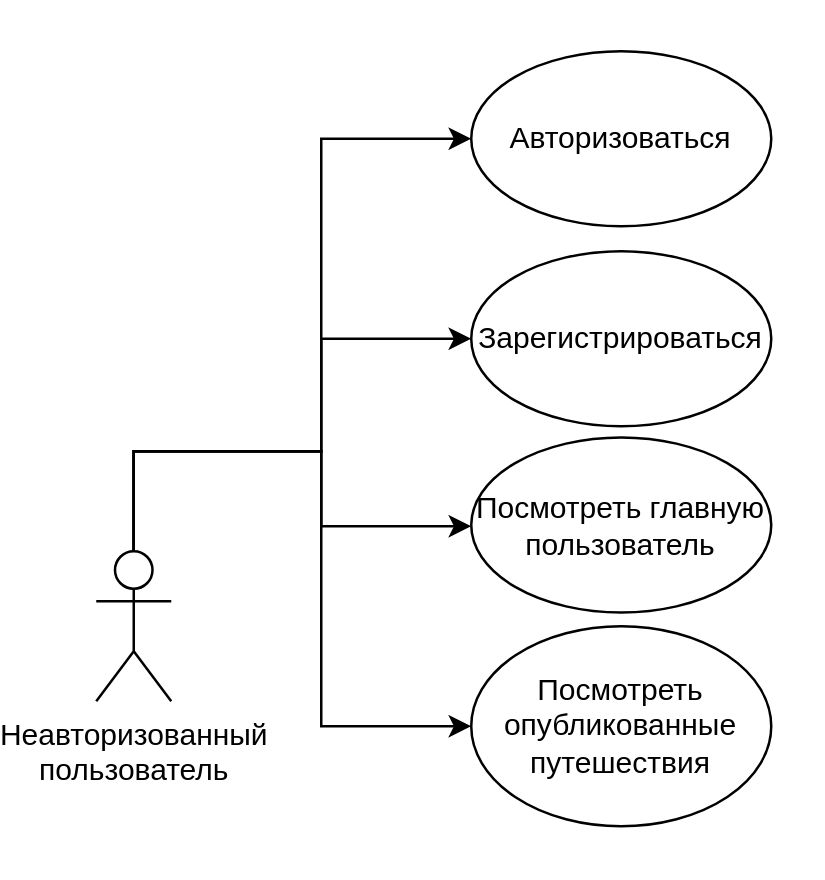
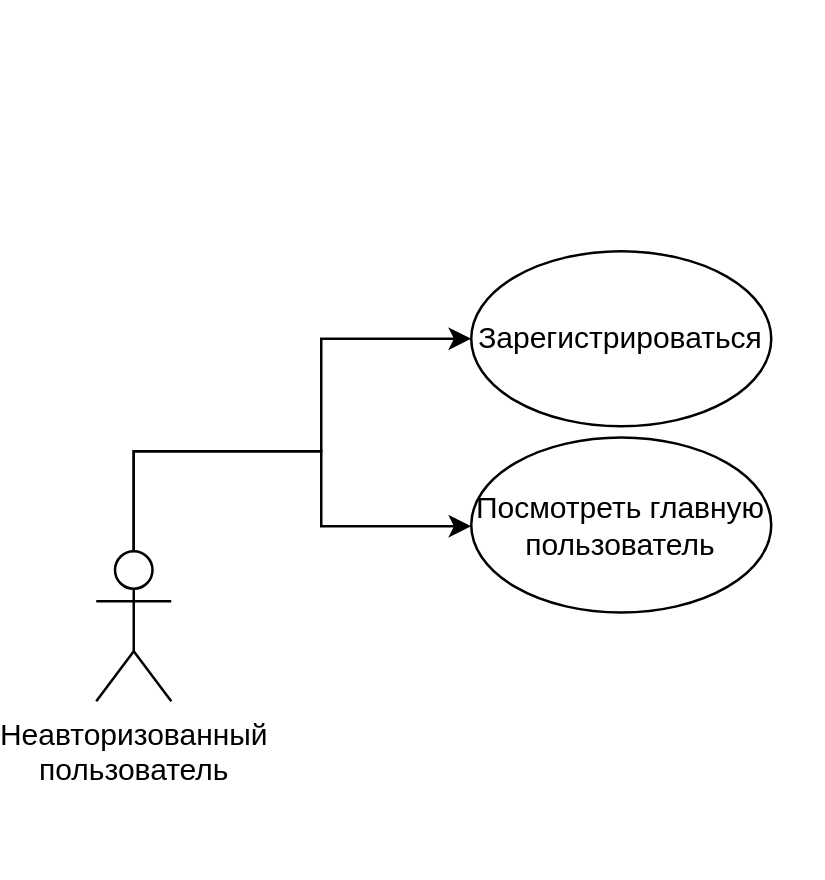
(621, 139) -> none
(321, 170) -> none
(321, 695) -> none
(621, 726) -> none
